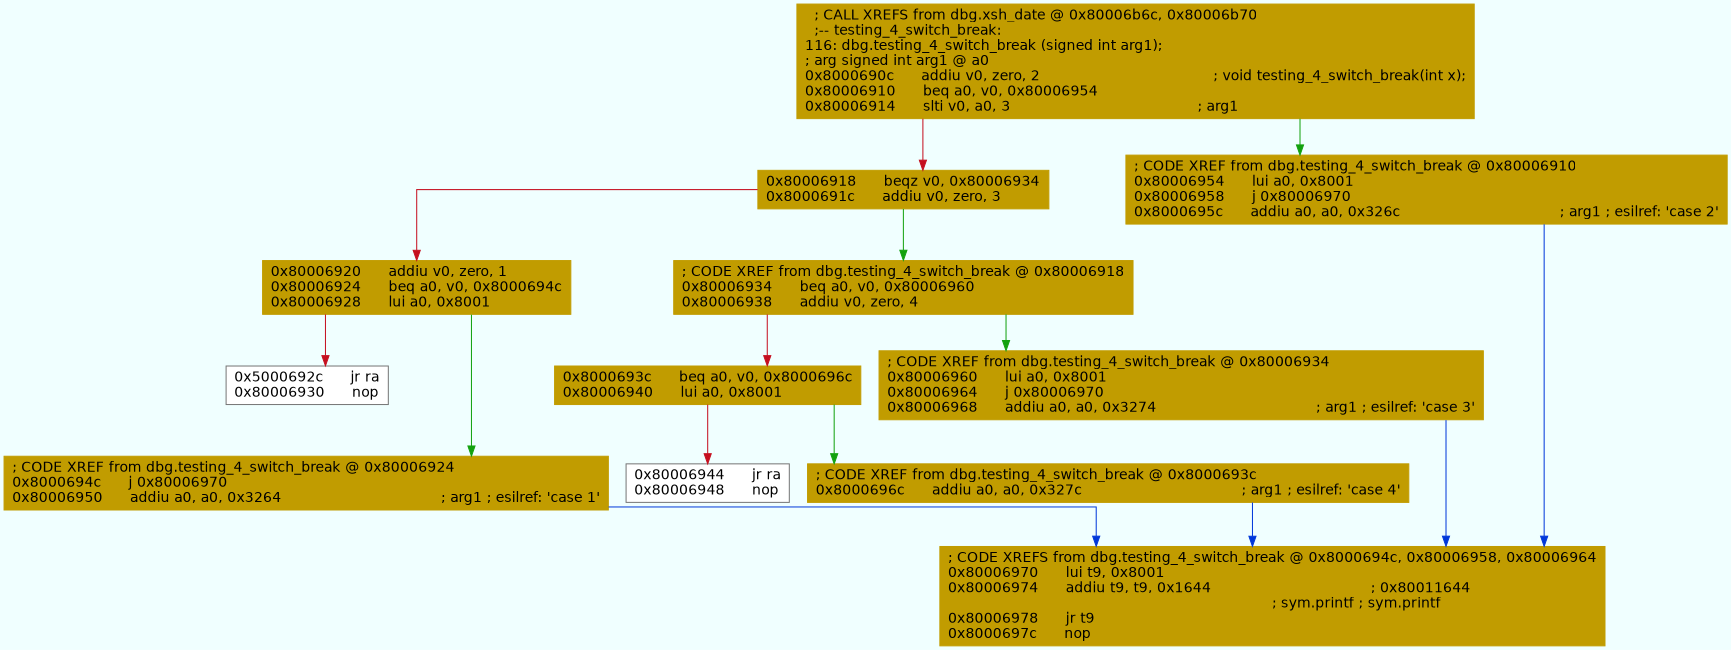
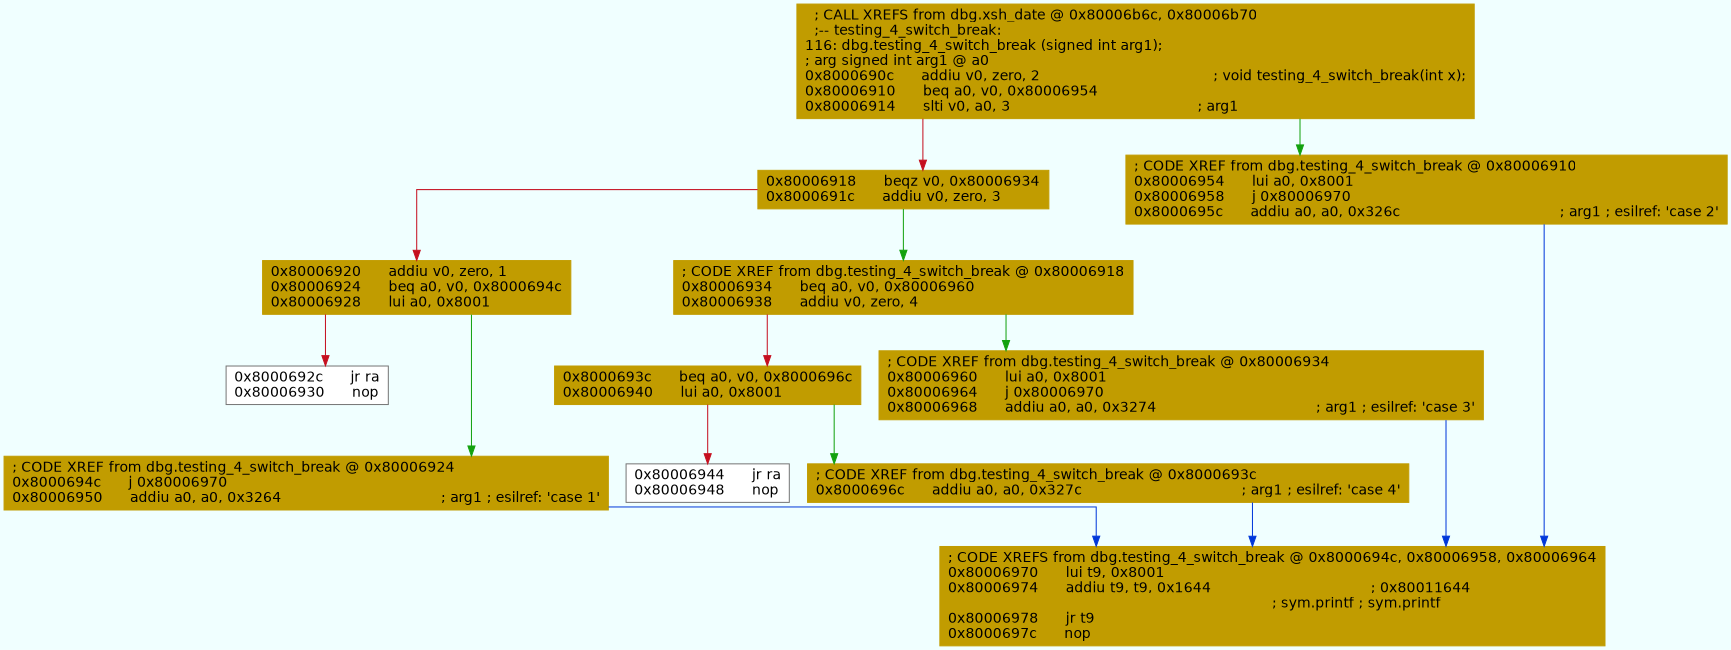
(307, 385) -> (307, 385)
